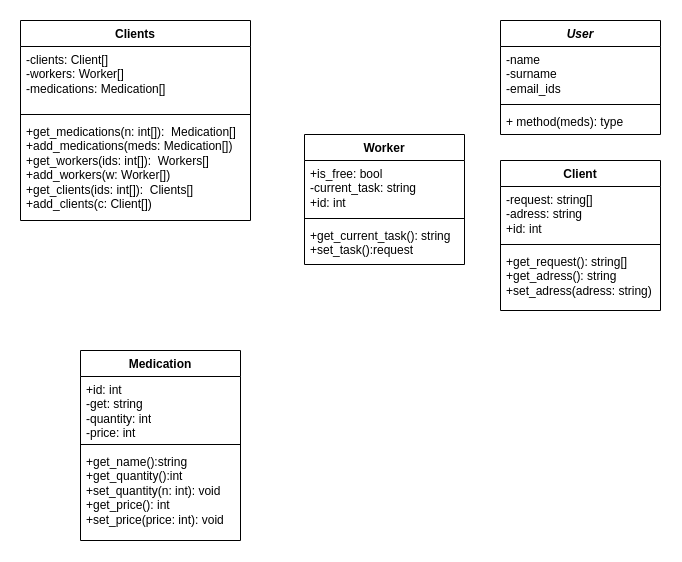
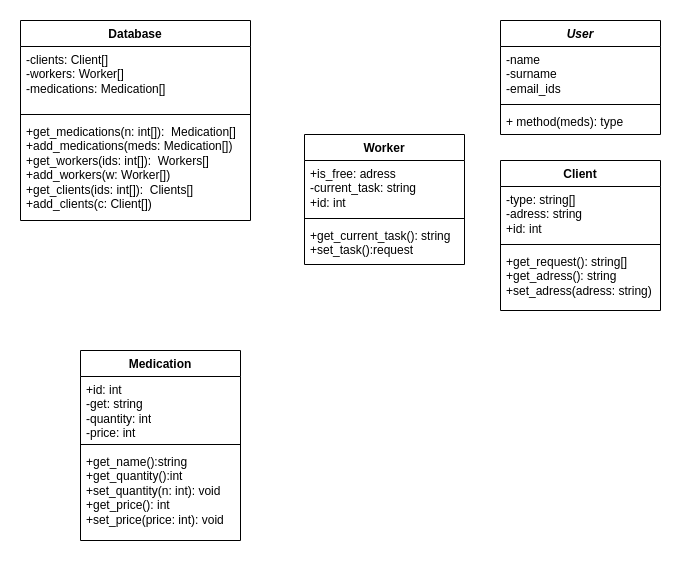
(136, 35) -> (136, 35)
(376, 189) -> (376, 189)
(562, 215) -> (552, 215)
